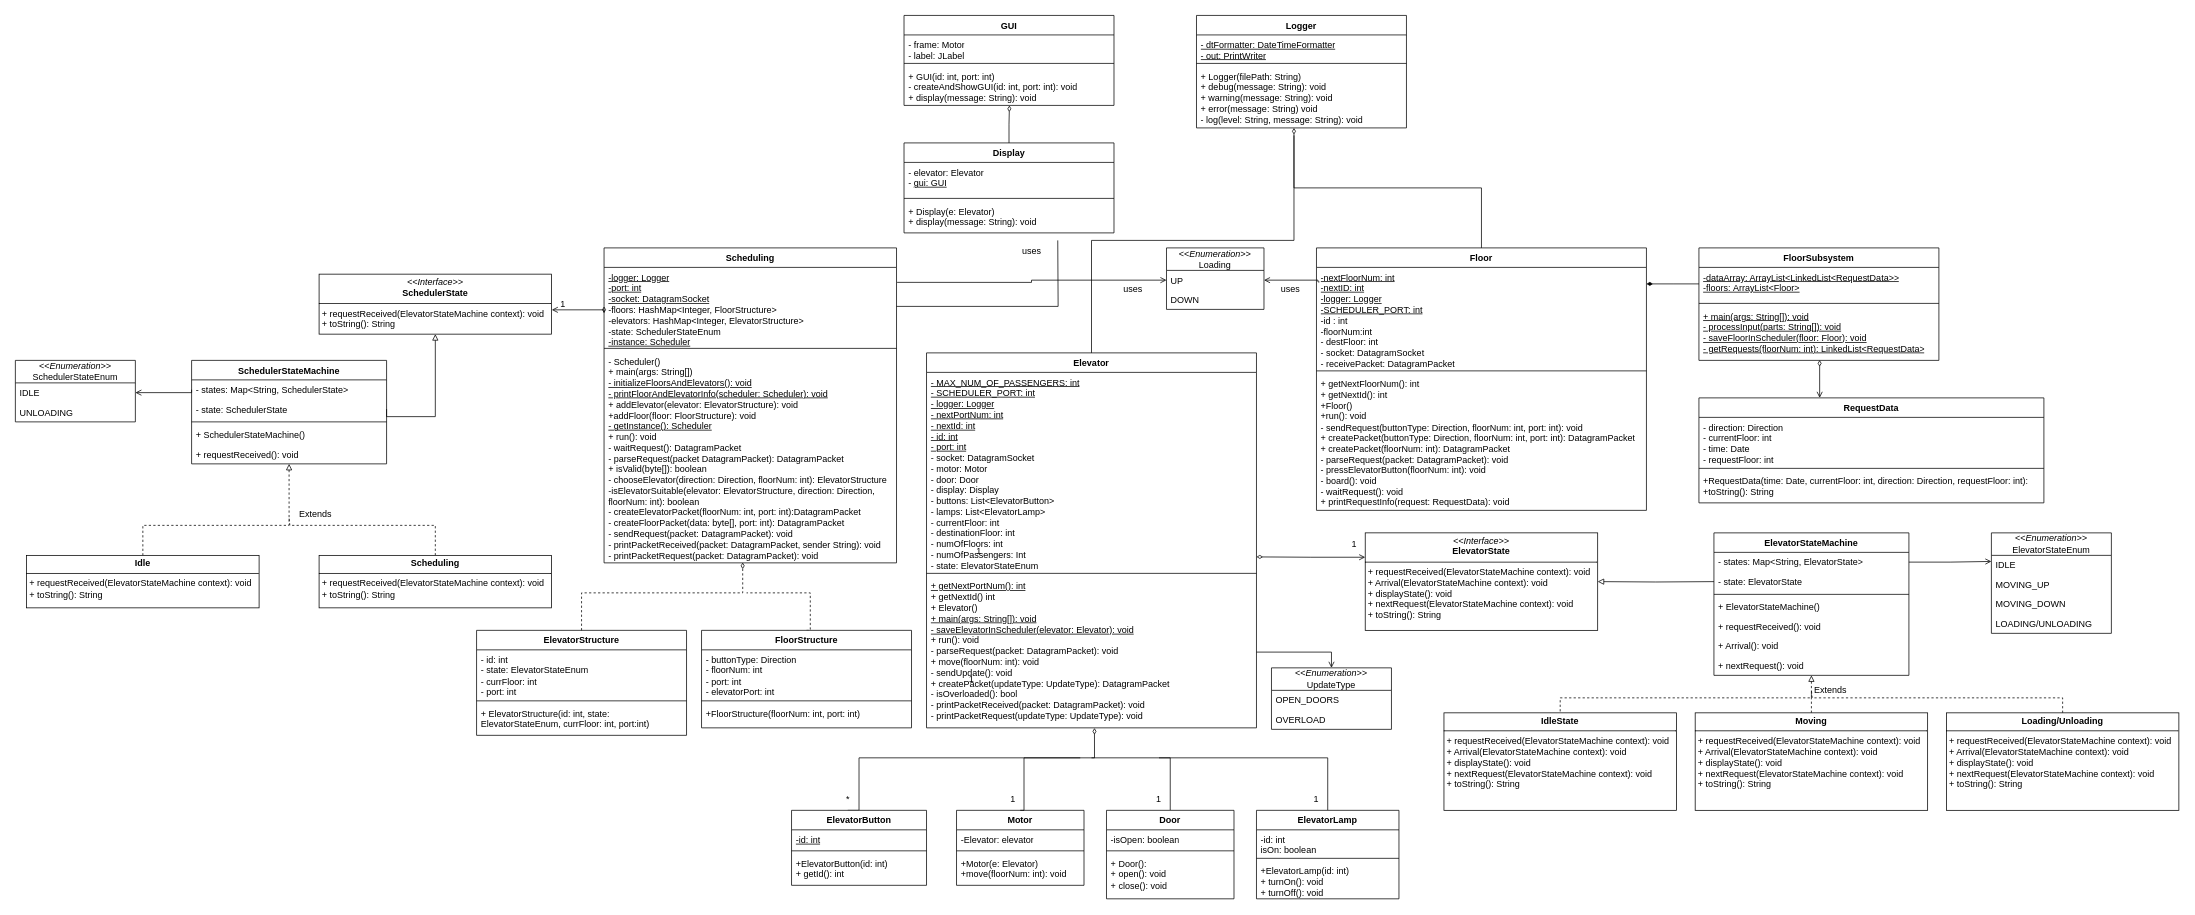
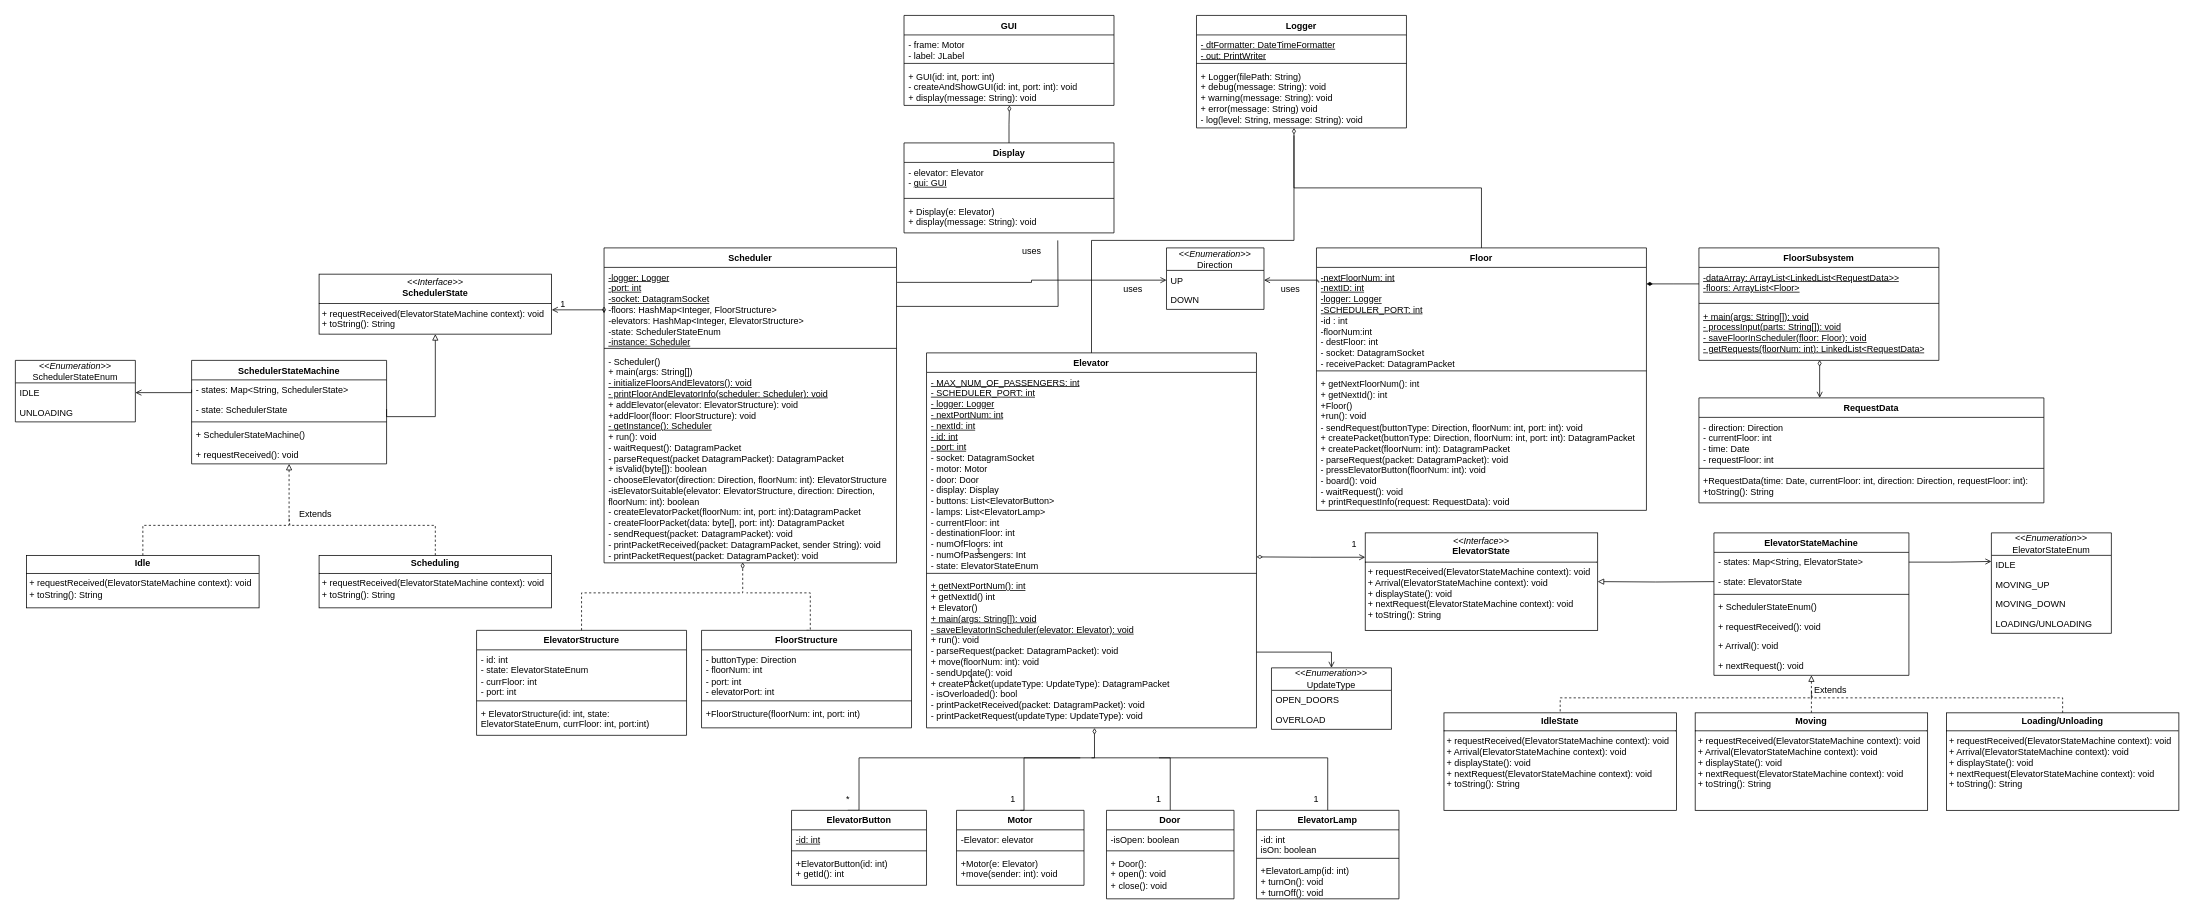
(750, 259) -> (750, 259)
(1215, 259) -> (1215, 259)
(1776, 608) -> (1772, 608)
(1018, 870) -> (1015, 870)
